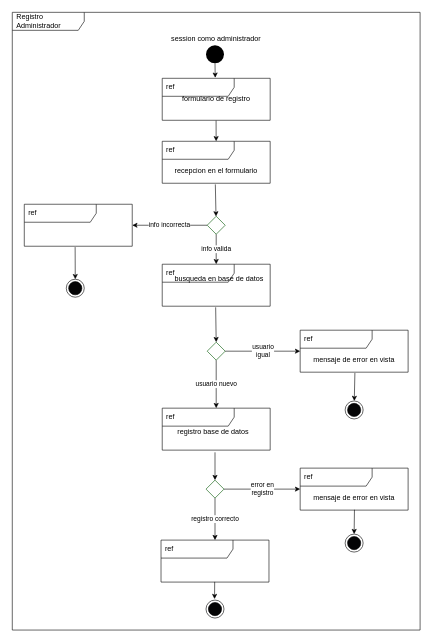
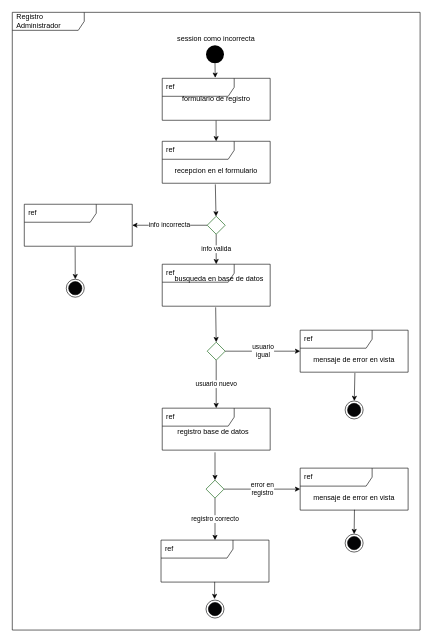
(216, 39) -> (216, 39)
